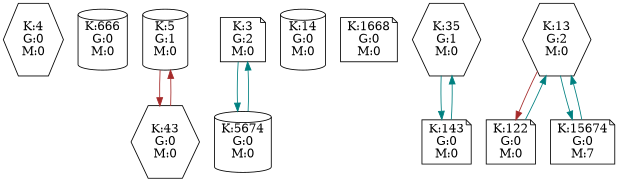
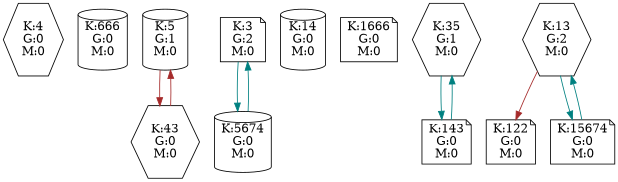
(369, 40) -> (369, 40)
(534, 102) -> none
(583, 142) -> (583, 142)
